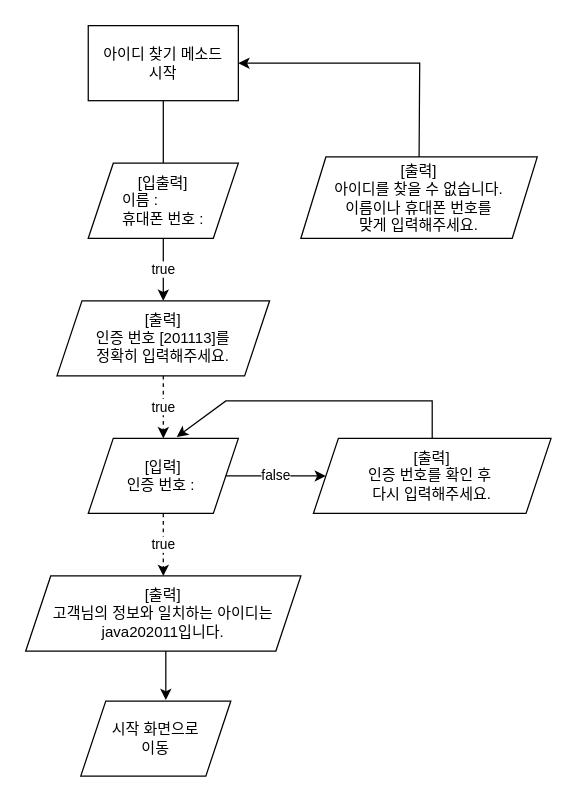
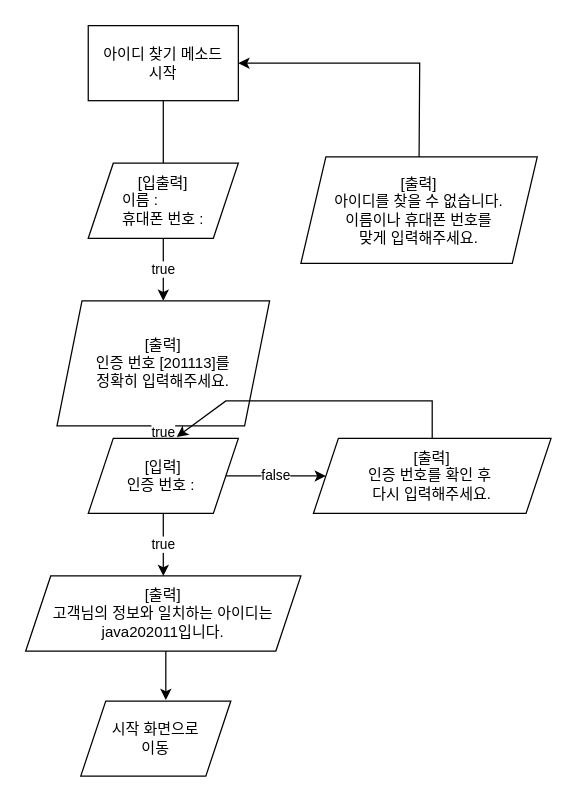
(419, 198) -> (419, 210)
(163, 338) -> (163, 363)
(163, 526) -> (163, 526)
